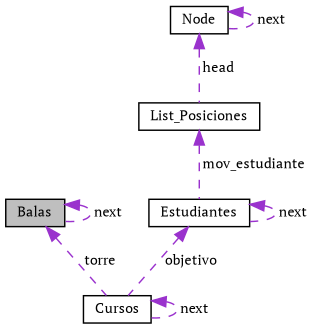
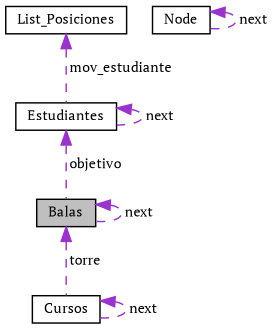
(199, 76) -> none
(153, 267) -> (66, 172)
